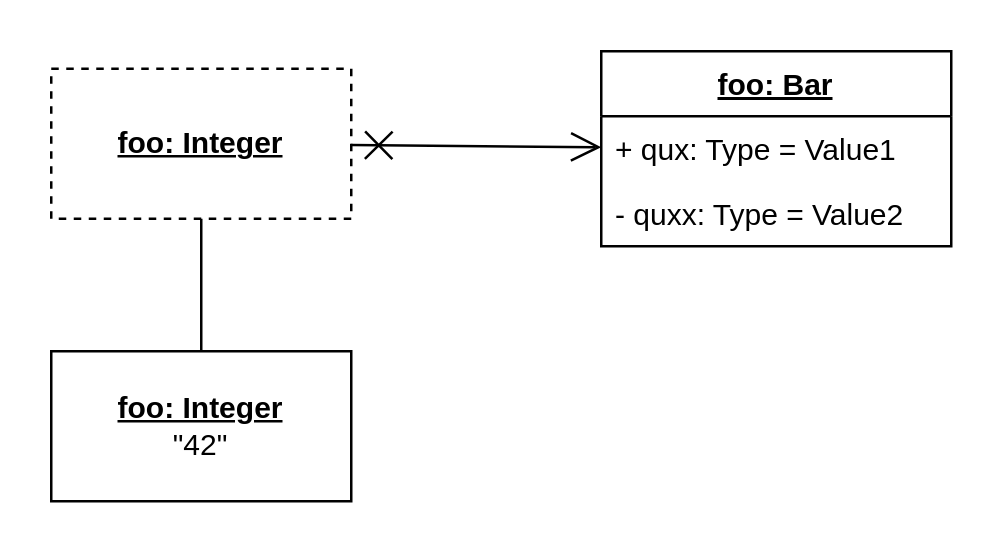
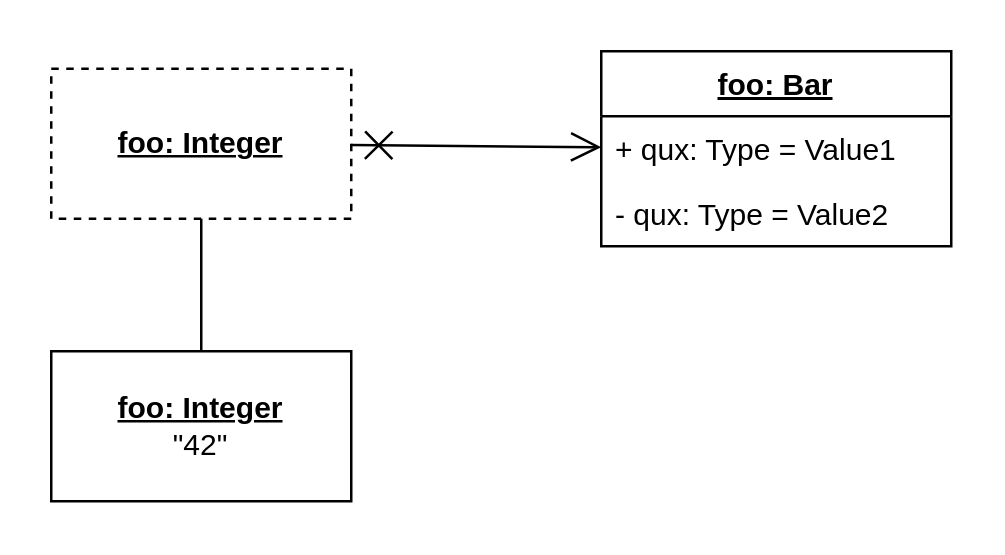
(768, 215) -> (760, 215)
